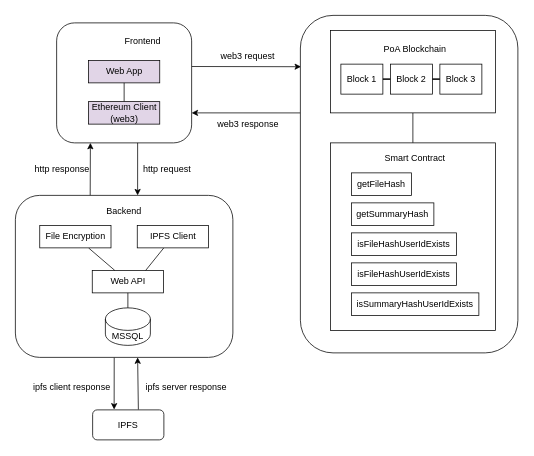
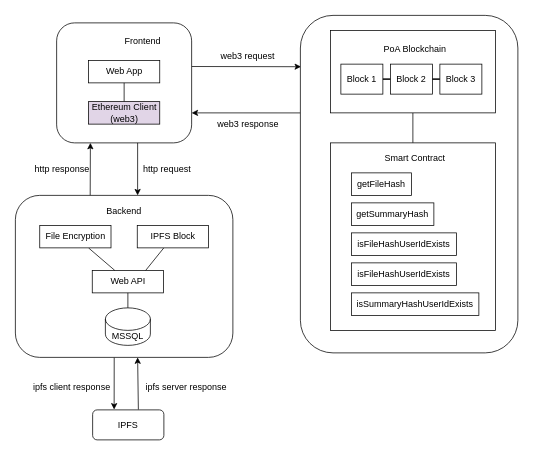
(124, 72) -> (124, 72)
(173, 237) -> (173, 237)
